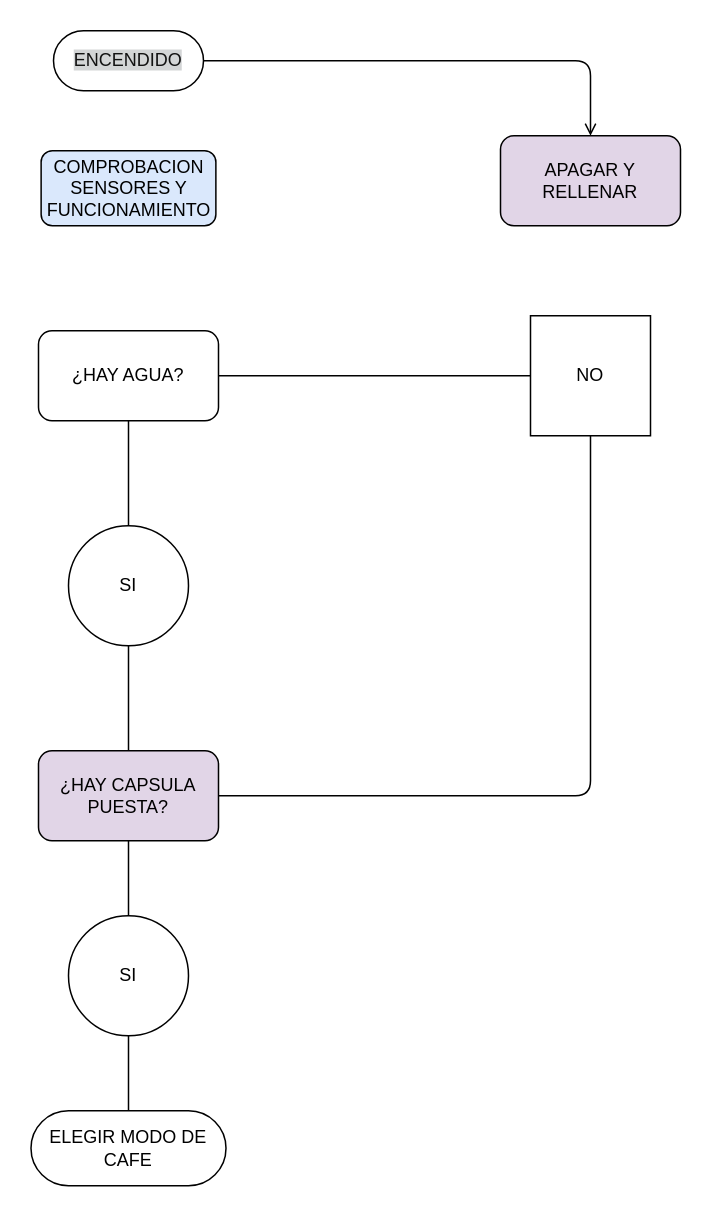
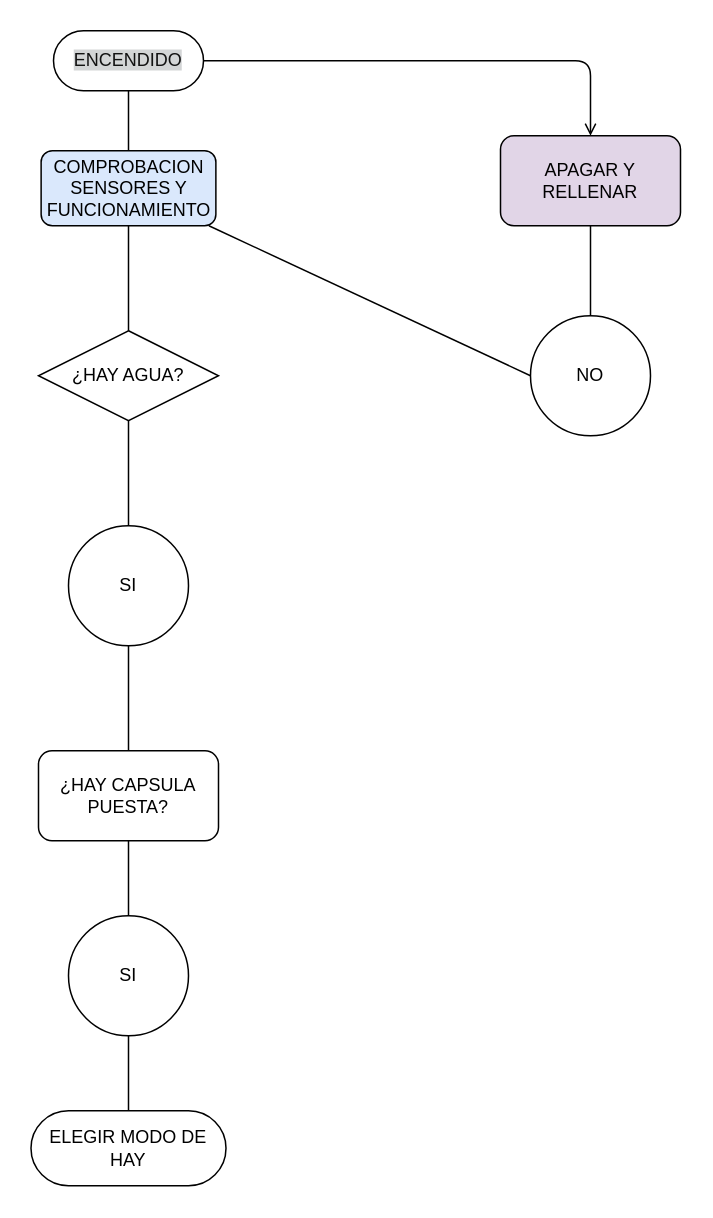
none -> (128, 121)
none -> (590, 271)
none -> (128, 278)
(128, 376) -> (128, 376)
(374, 376) -> (369, 301)
(590, 376) -> (590, 376)
(581, 795) -> none
(128, 796) -> (128, 796)
(128, 1148) -> (128, 1148)
